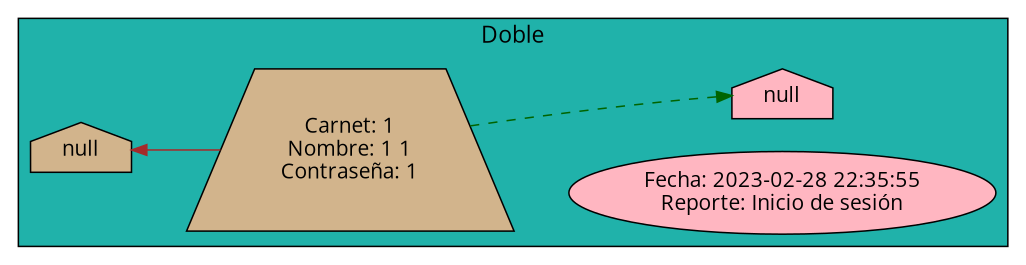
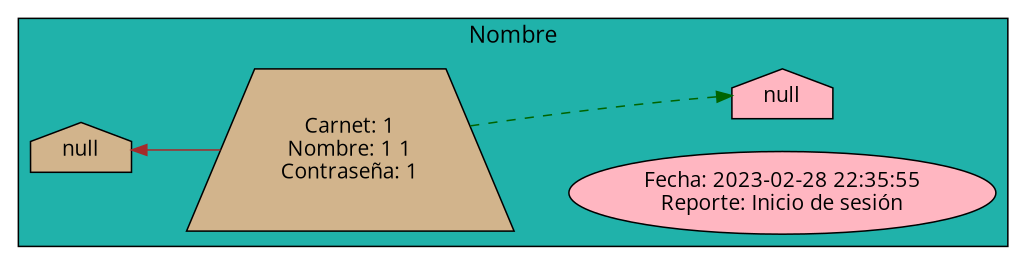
(513, 37) -> (513, 37)
